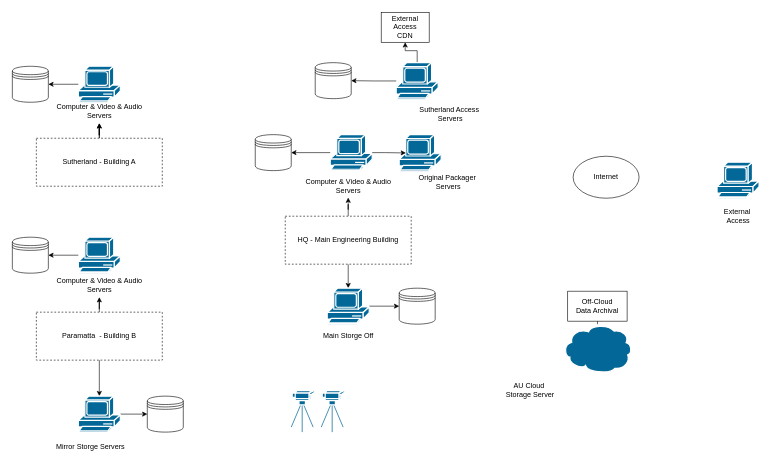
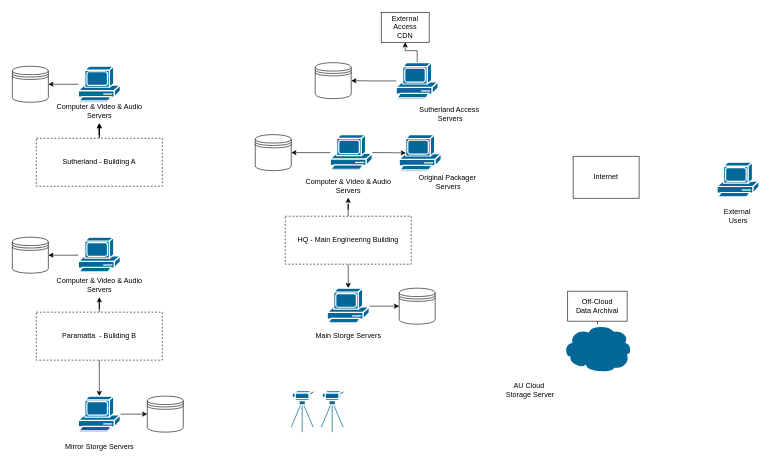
(606, 177) -> (606, 177)
(739, 216) -> (739, 216)
(349, 336) -> (349, 336)
(90, 447) -> (99, 447)
